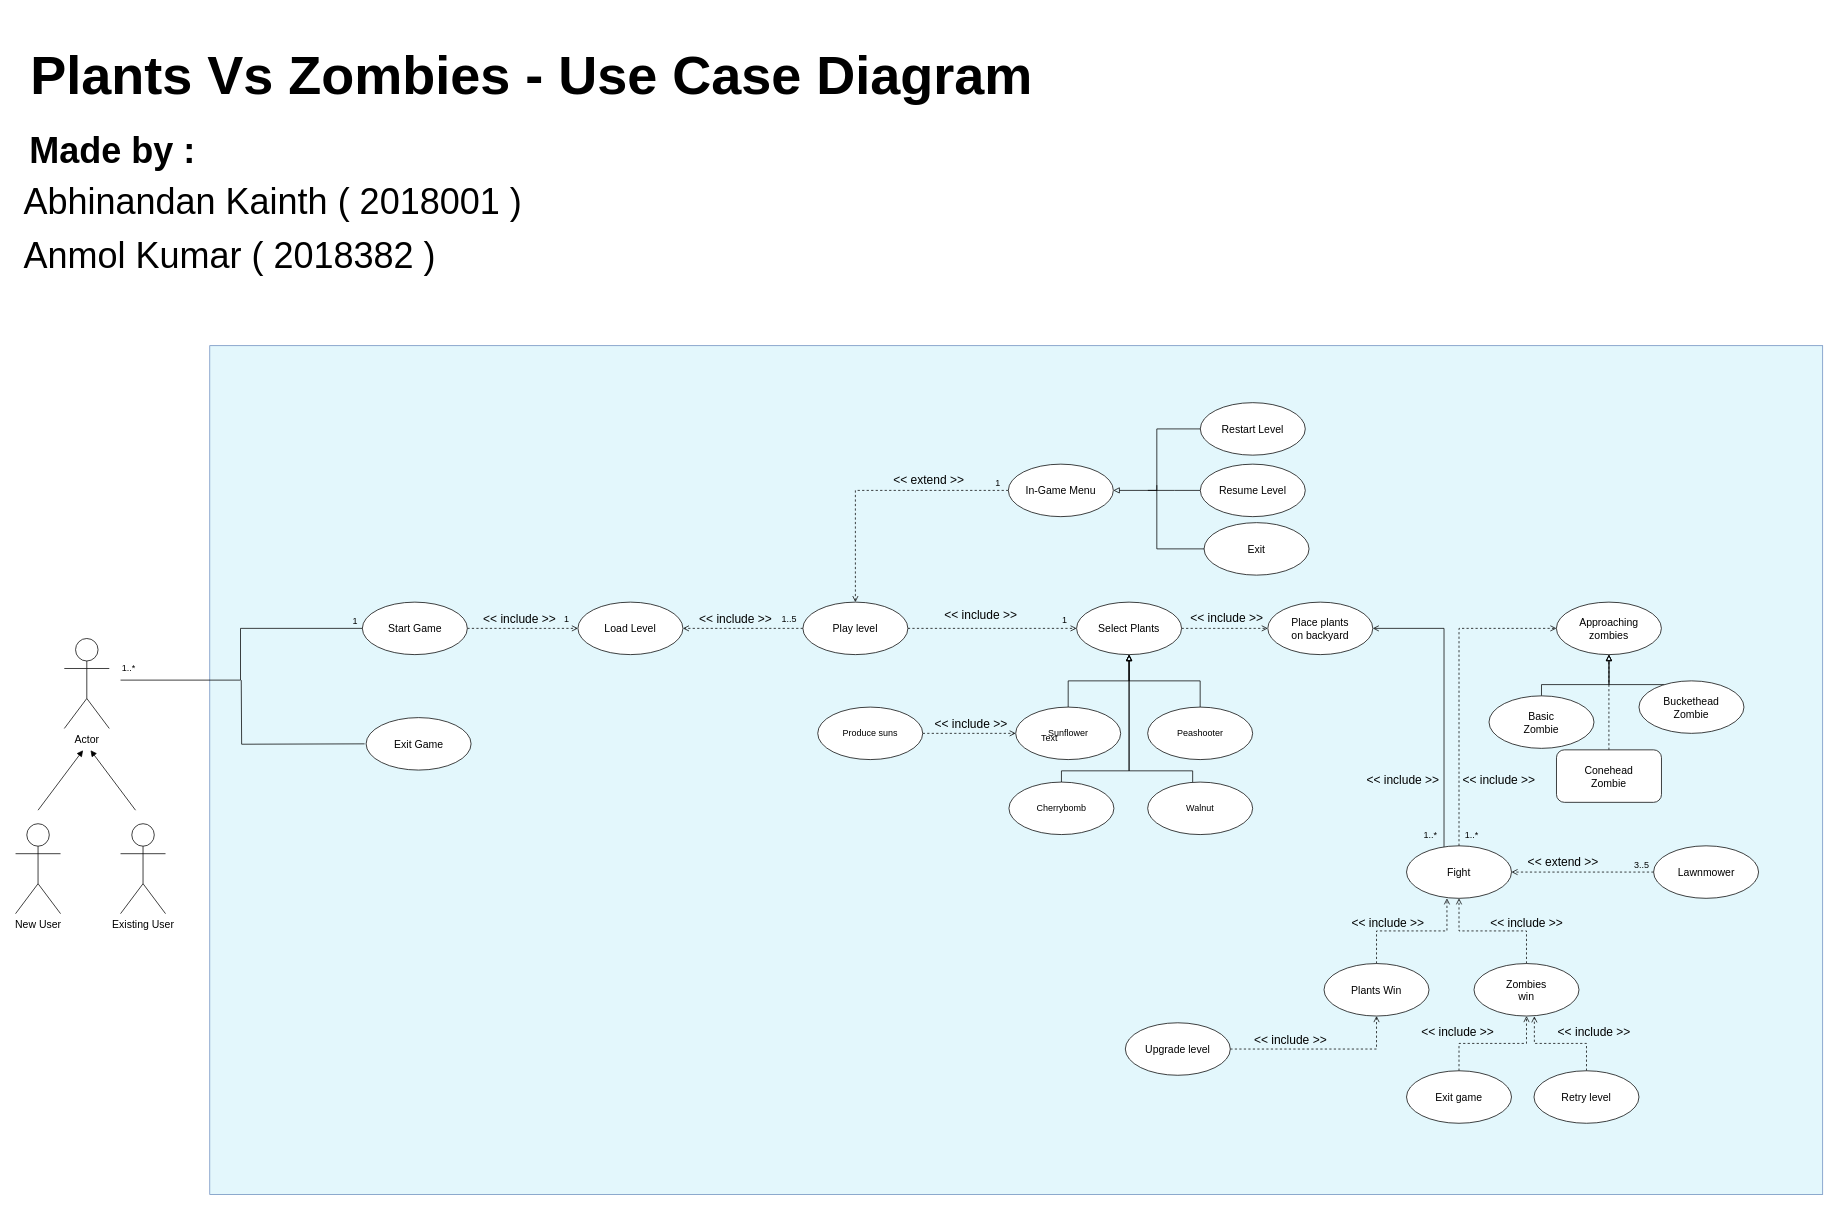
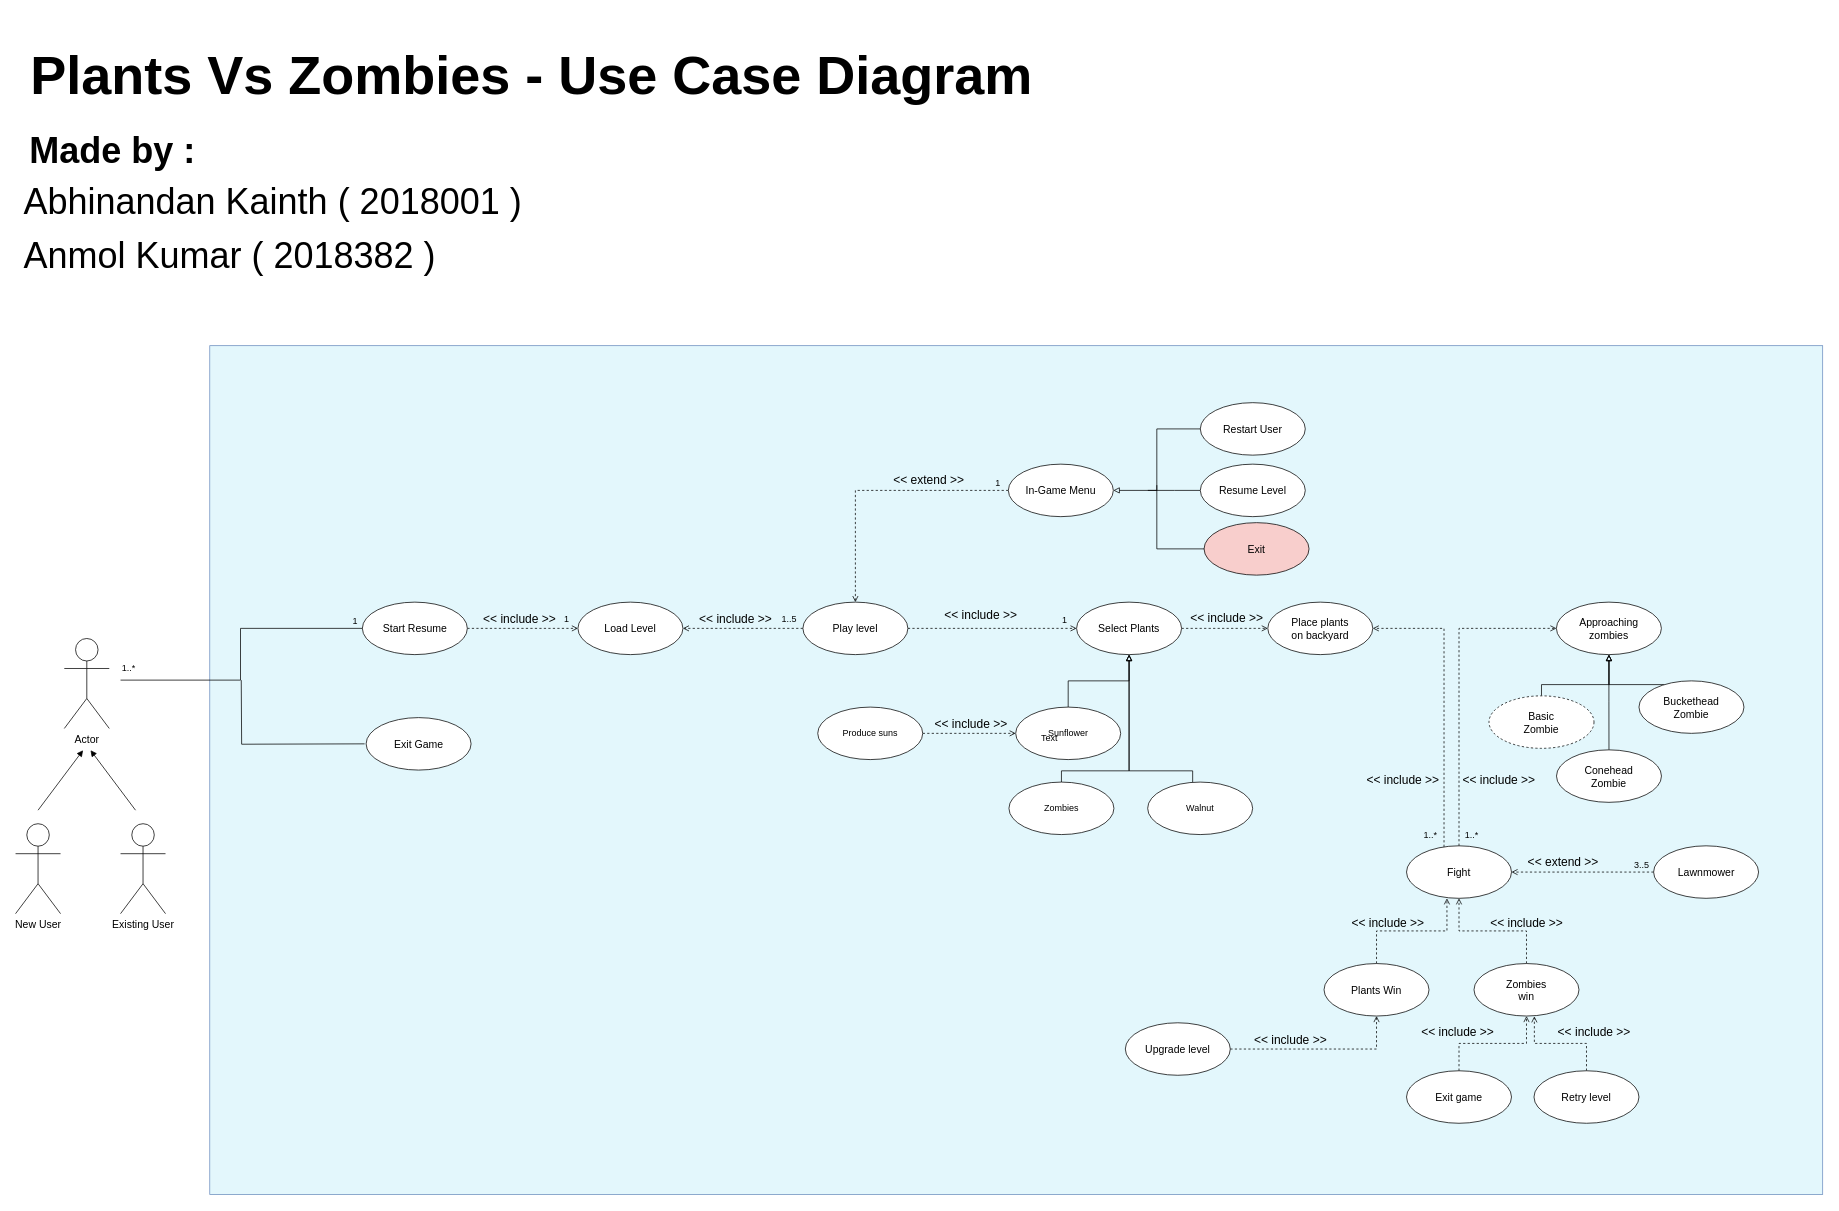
(1253, 429) -> (1253, 429)
(1257, 549) -> (1257, 549)
(415, 629) -> (415, 629)
(1179, 681) -> none
(1444, 703) -> (1444, 703)
(1609, 718) -> (1609, 718)
(1542, 722) -> (1542, 722)
(1200, 734) -> none
(1609, 776) -> (1609, 776)
(1062, 809) -> (1062, 809)
